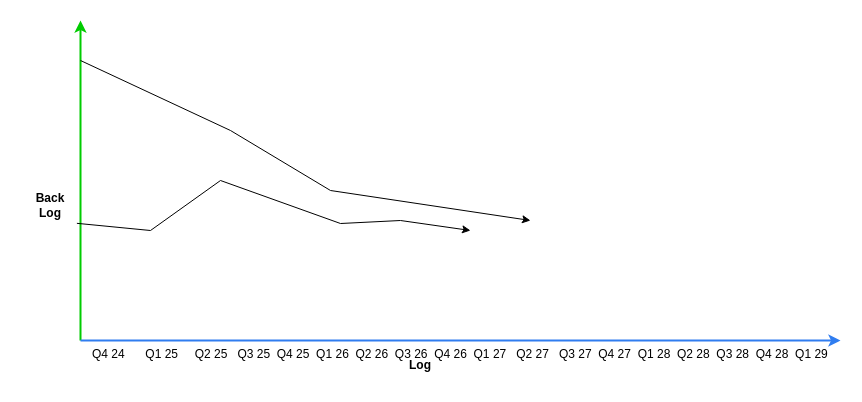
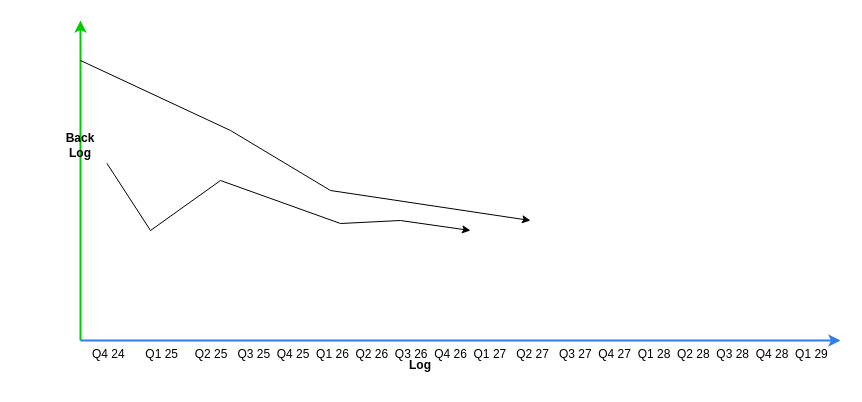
(51, 206) -> (81, 146)
